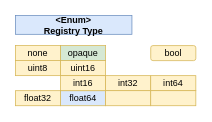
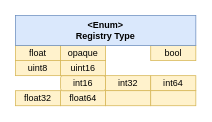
(74, 25) -> (105, 30)
(38, 53) -> (38, 53)
(83, 53) -> (83, 53)
(173, 53) -> (173, 53)
(83, 83) -> (83, 83)
(83, 98) -> (83, 98)
